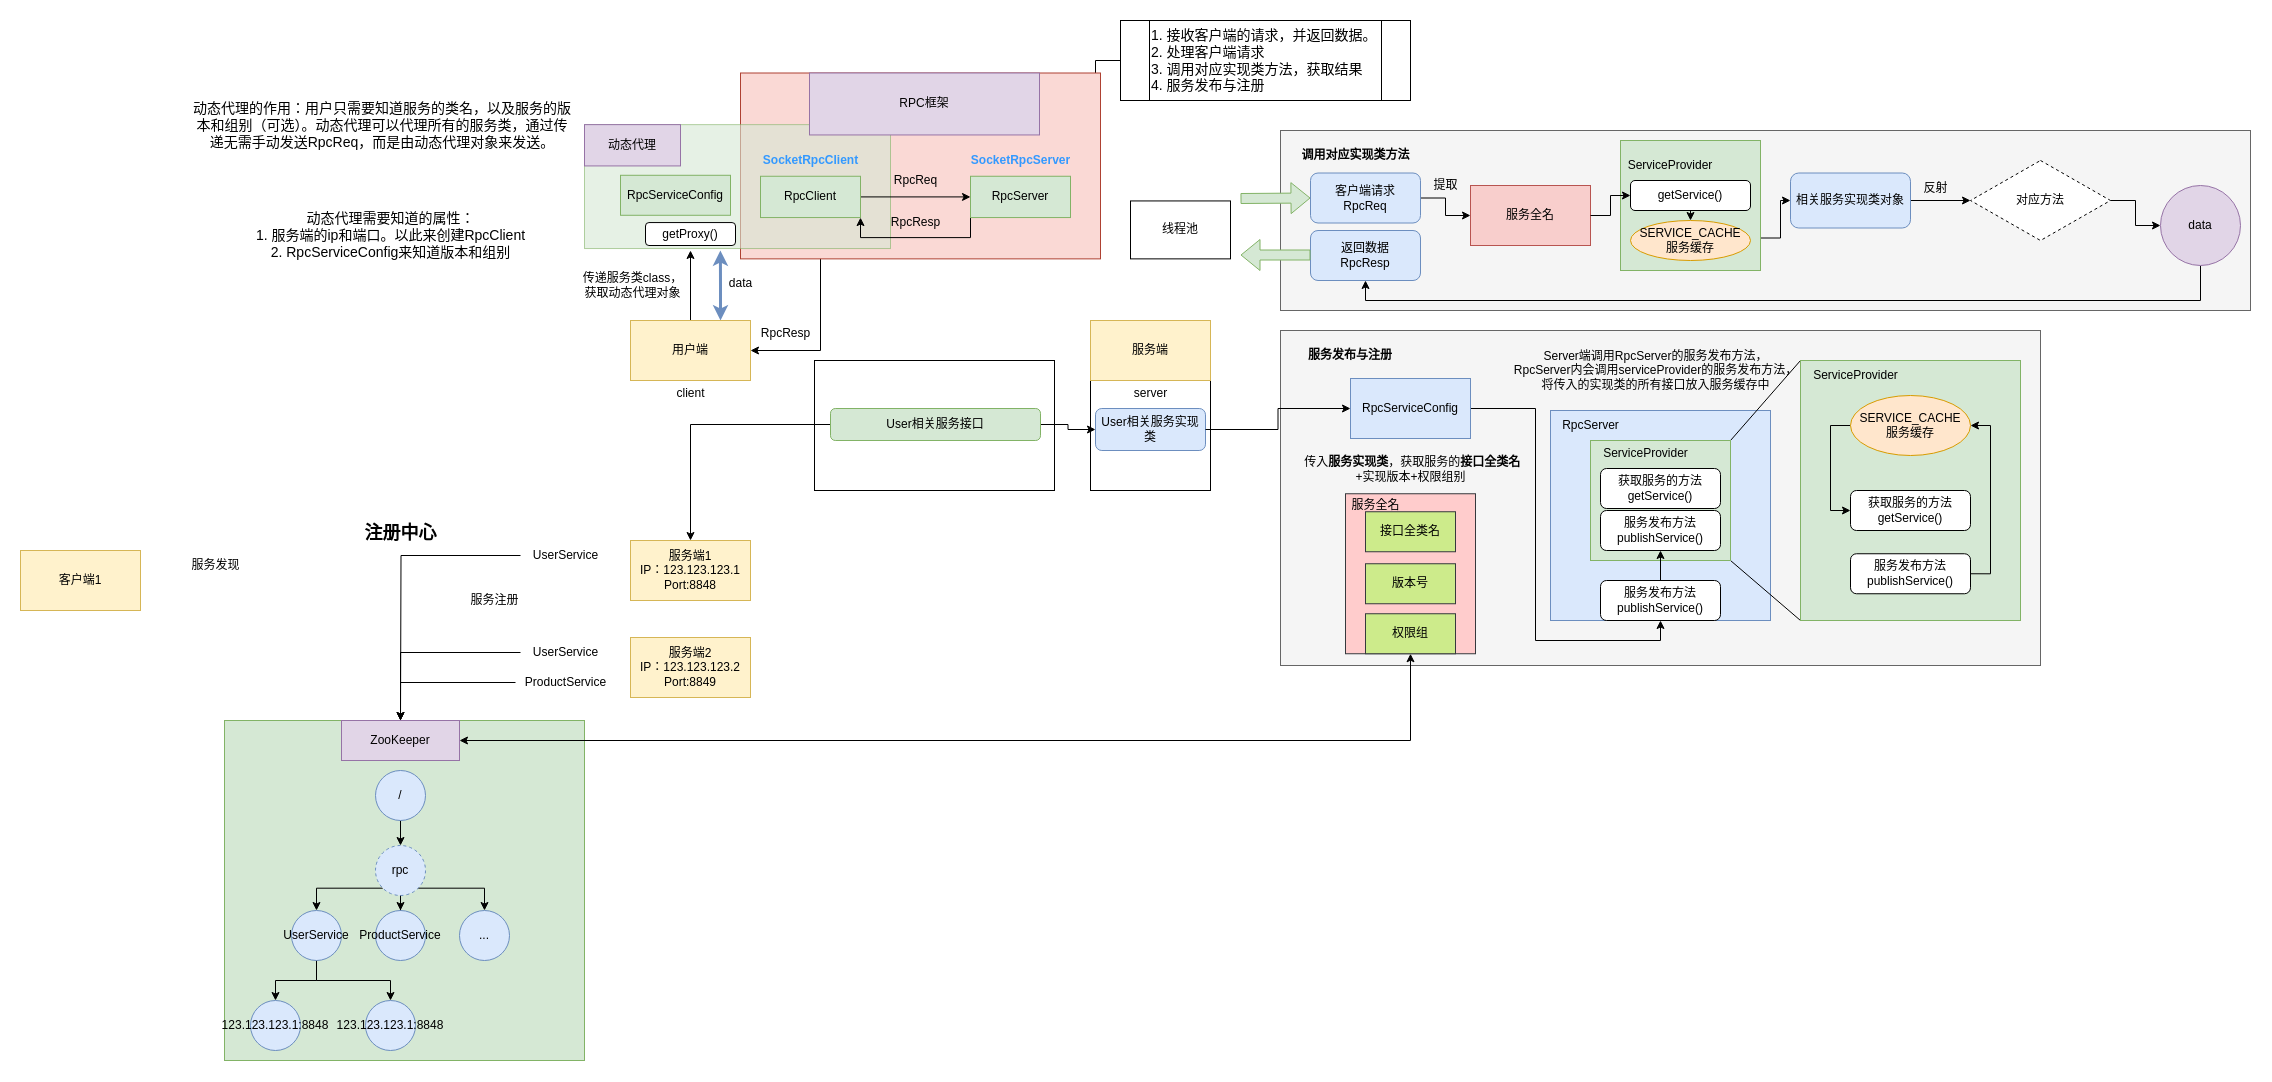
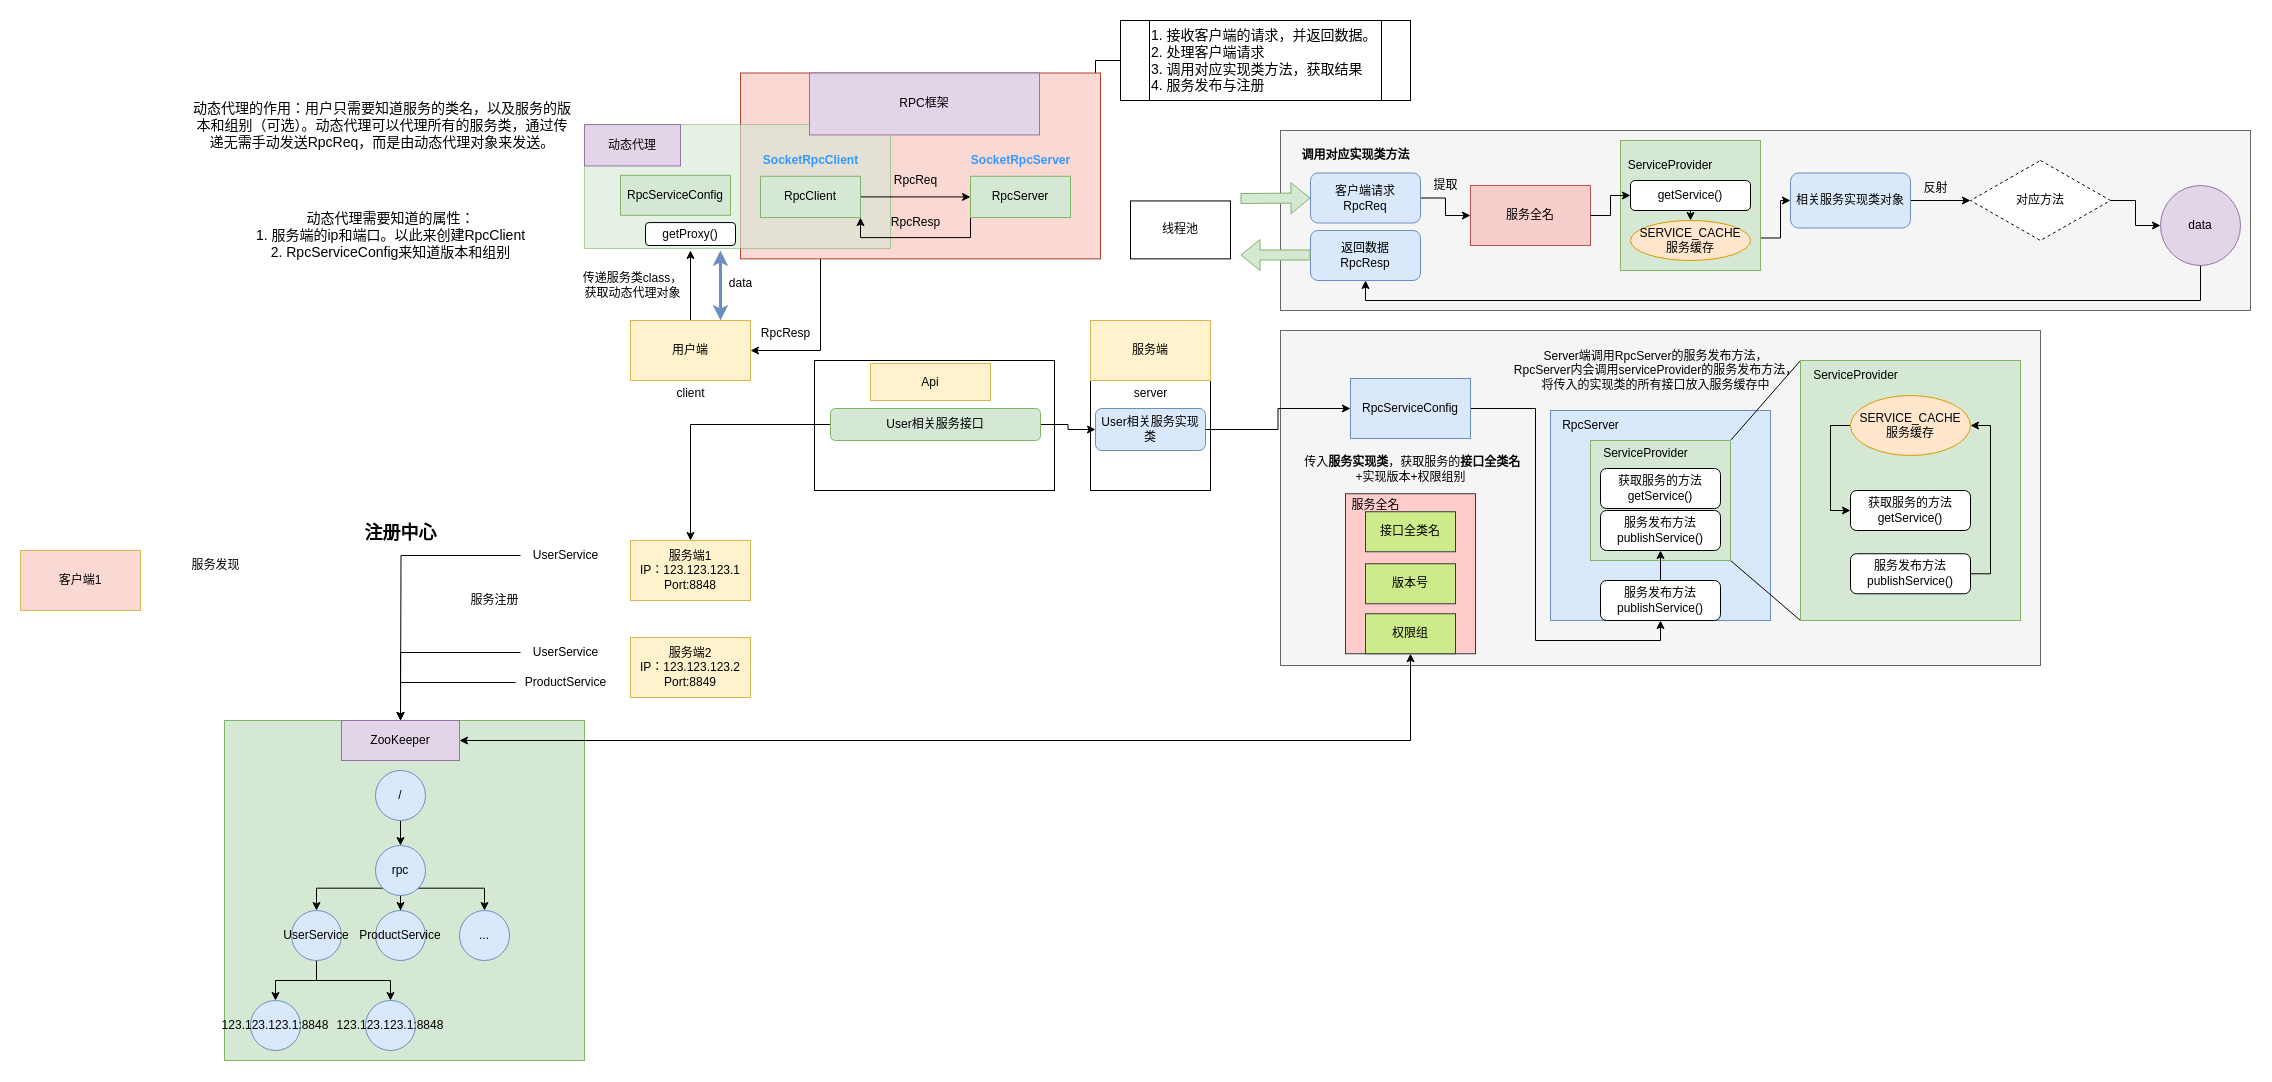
(1351, 355) -> none
none -> (931, 382)
(81, 581) -> (81, 581)
(401, 871) -> (401, 871)
